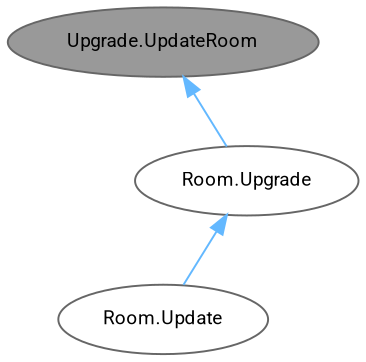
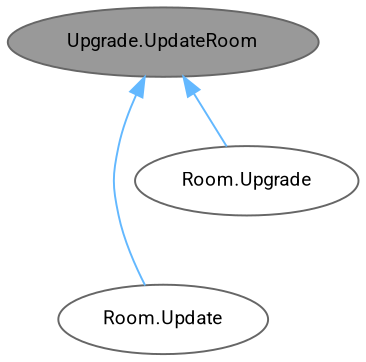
(200, 258) -> (114, 191)
